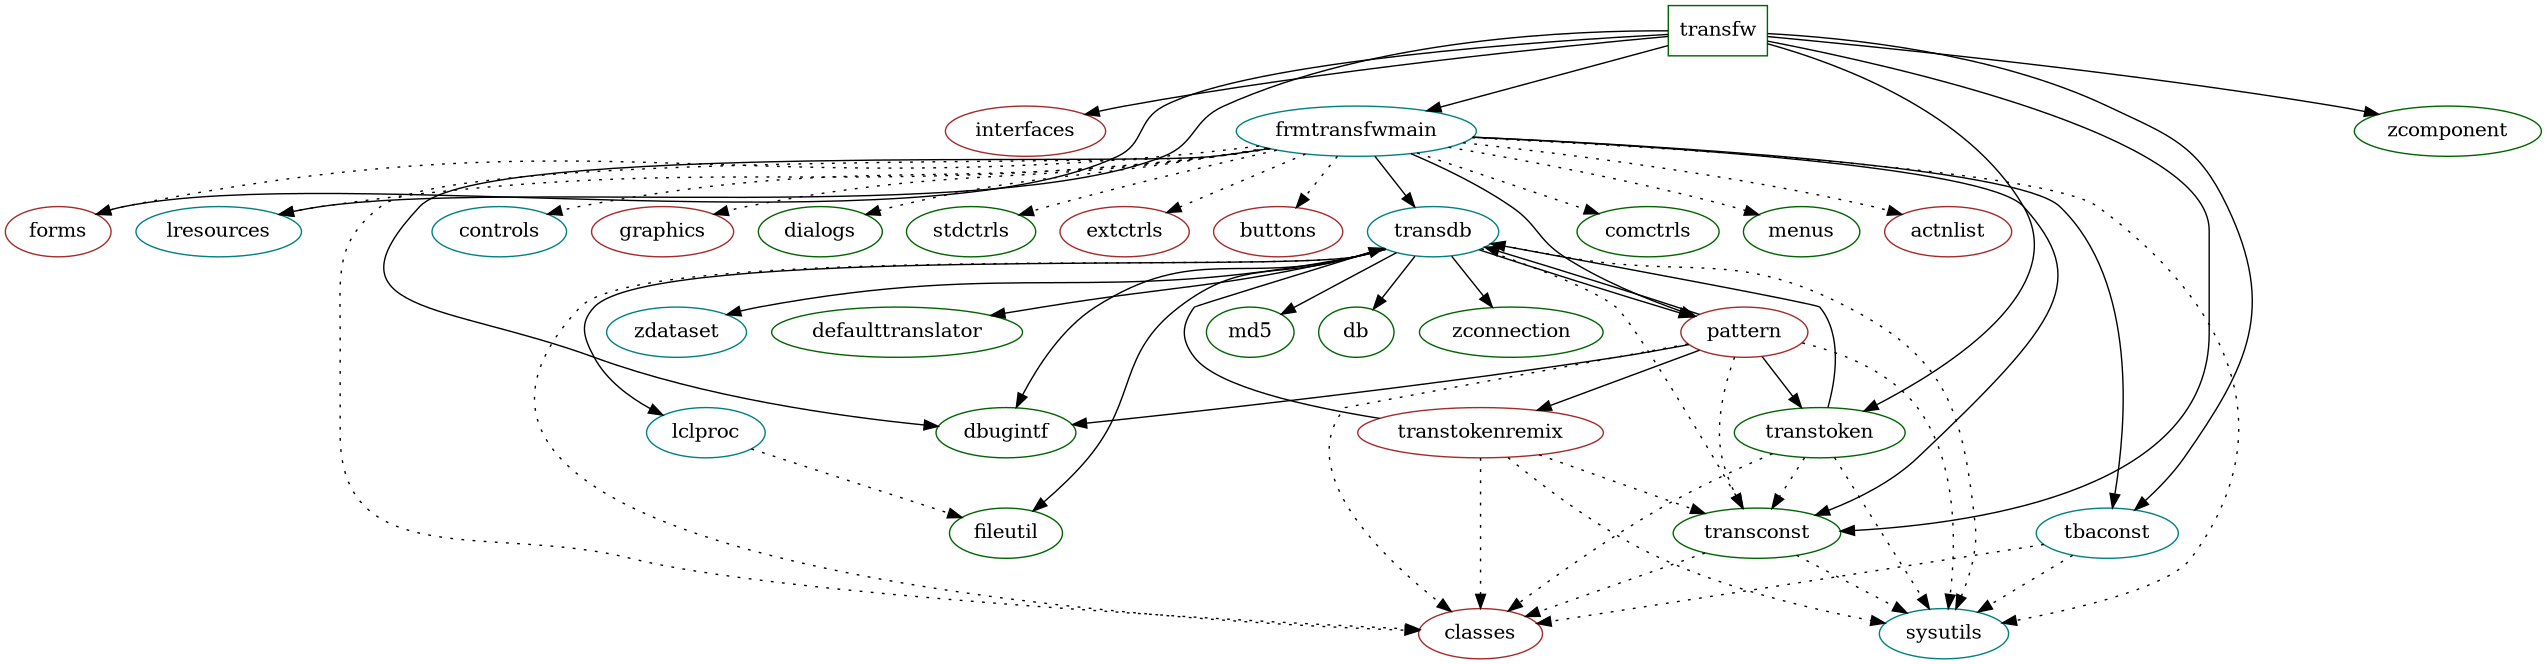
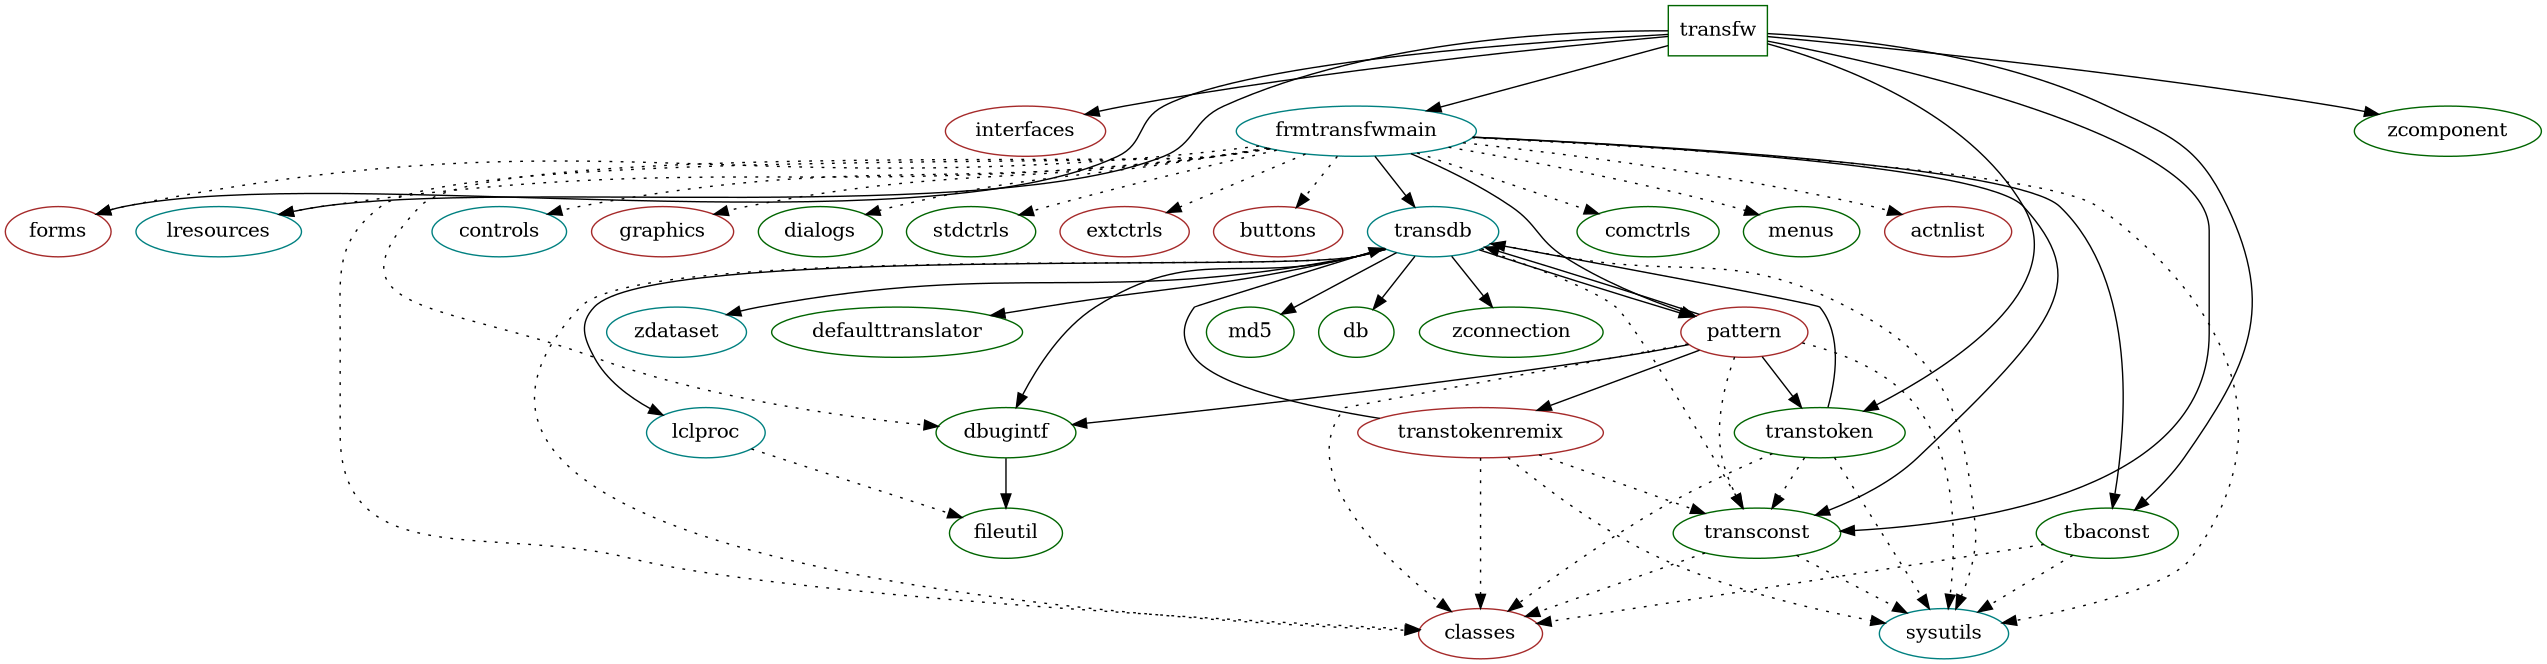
(415, 213) -> (415, 213)
(1170, 316) -> (1006, 476)
(2107, 533) -> (2107, 533)
